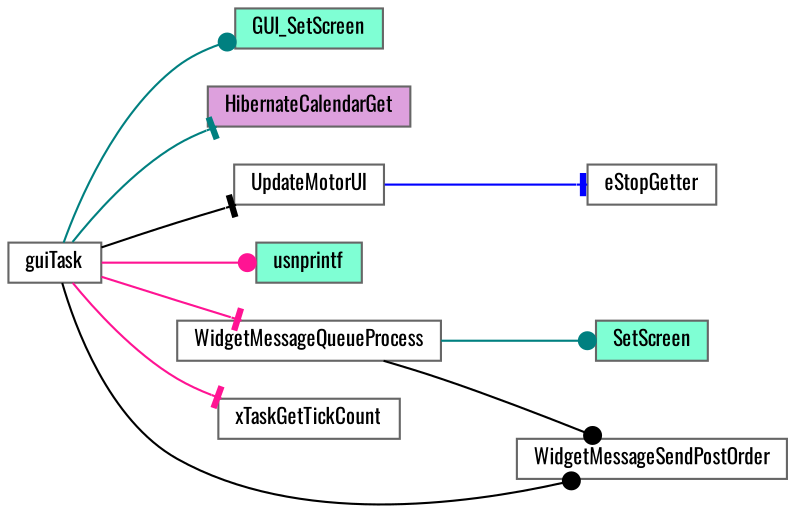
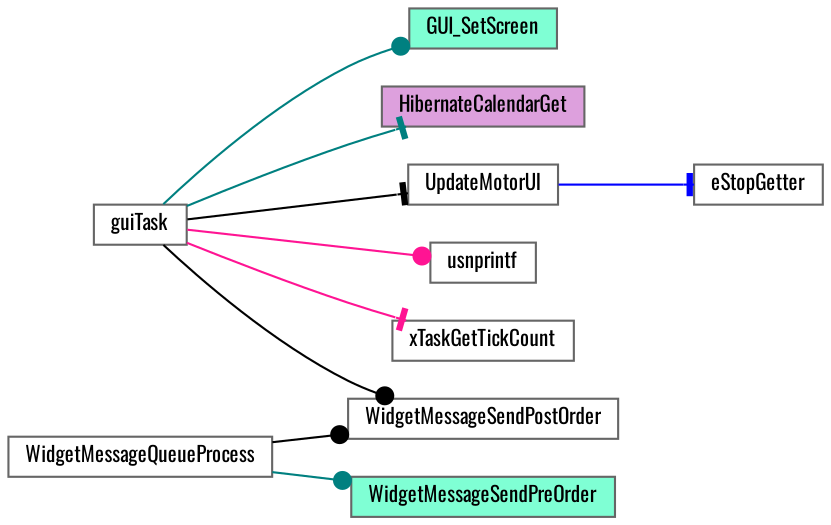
(309, 263) -> (483, 263)
(166, 297) -> none
(652, 341) -> (483, 497)
